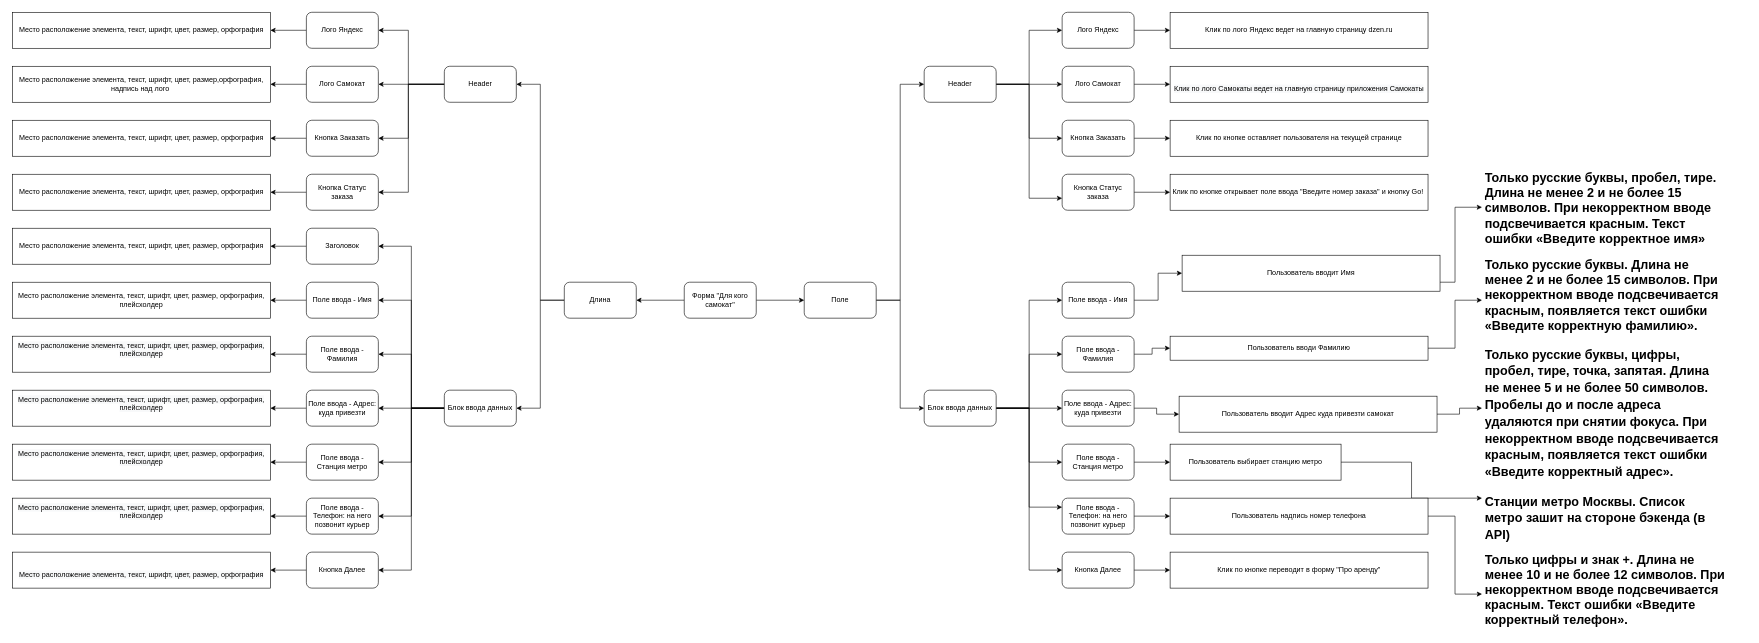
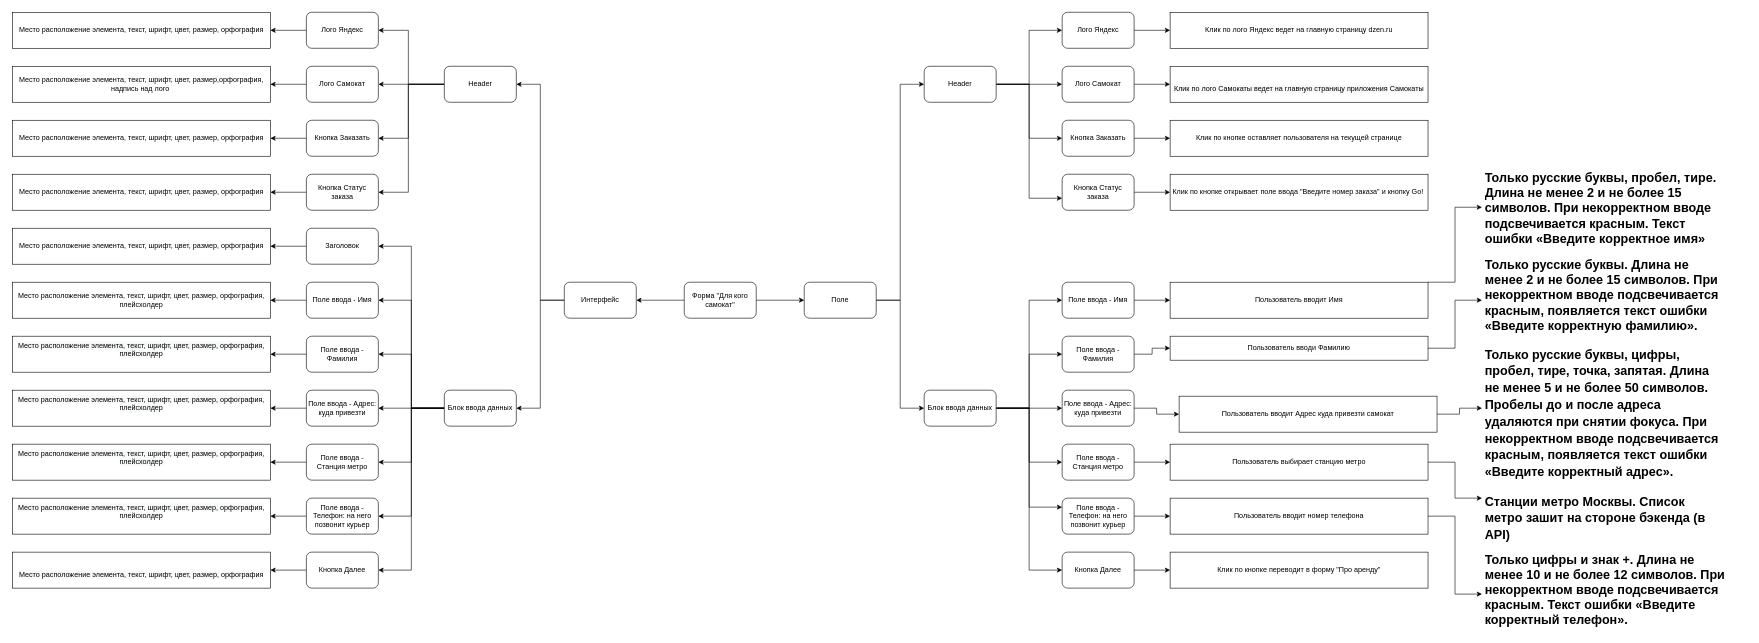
(1311, 273) -> (1299, 300)
(600, 300) -> (600, 300)
(1256, 462) -> (1299, 462)
(1299, 516) -> (1299, 516)
